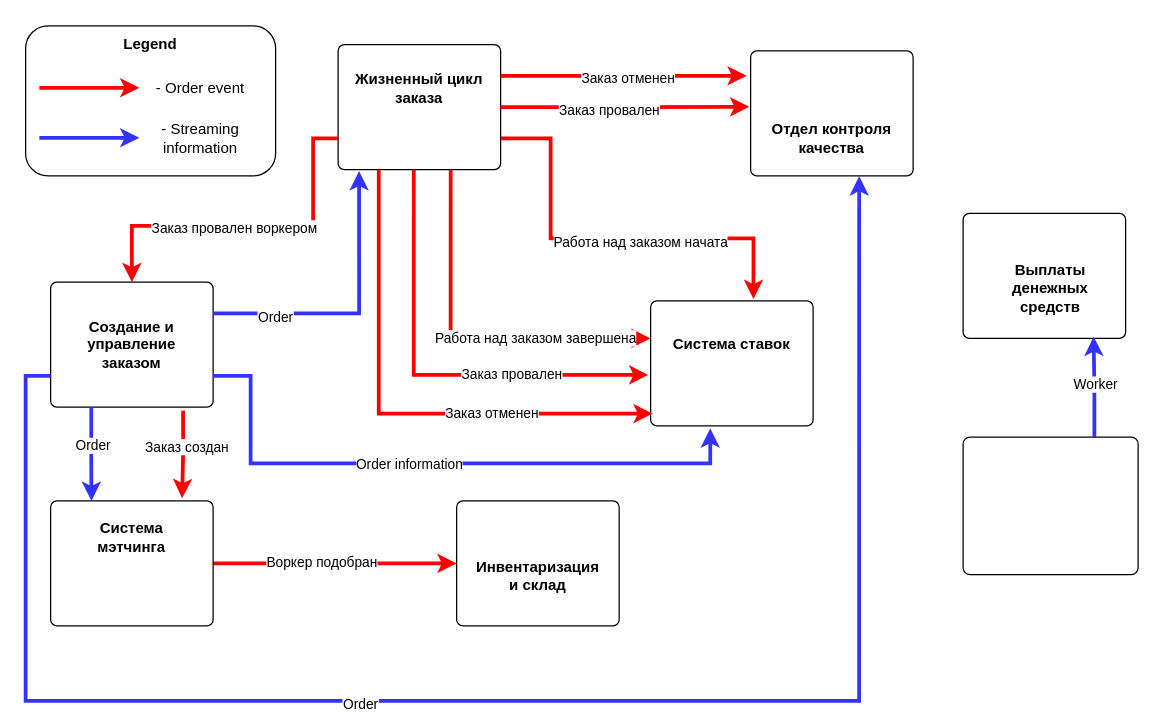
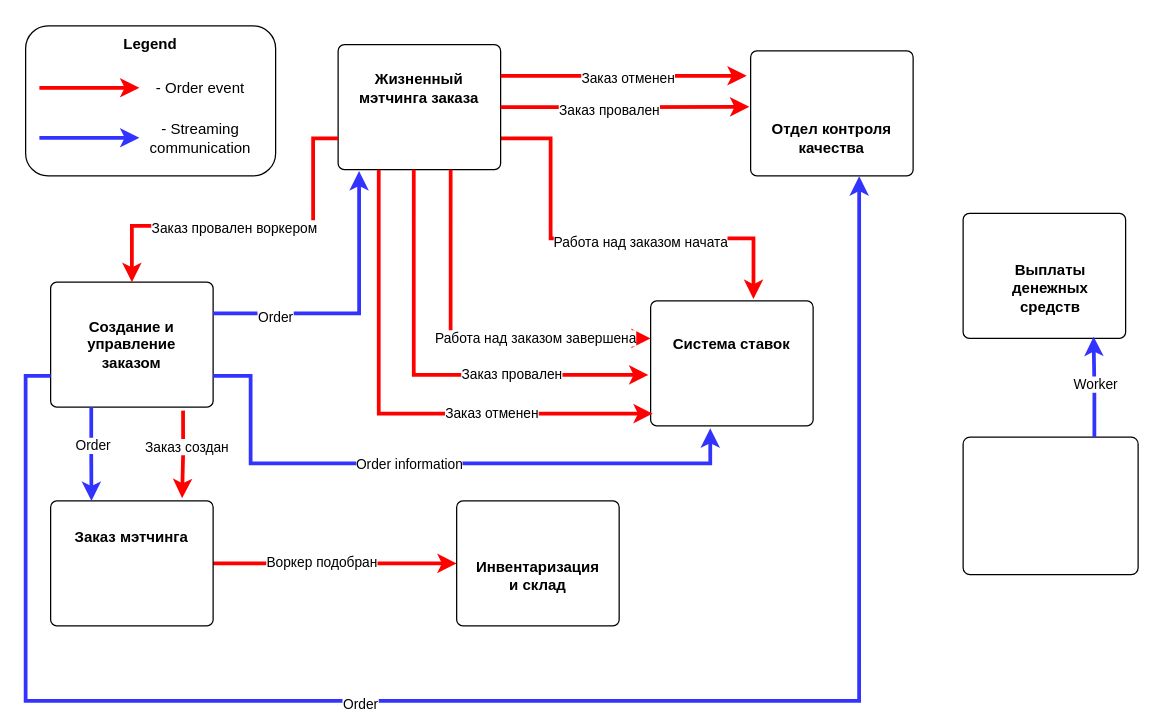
(419, 88) -> (419, 88)
(201, 138) -> (201, 138)
(132, 537) -> (132, 537)
